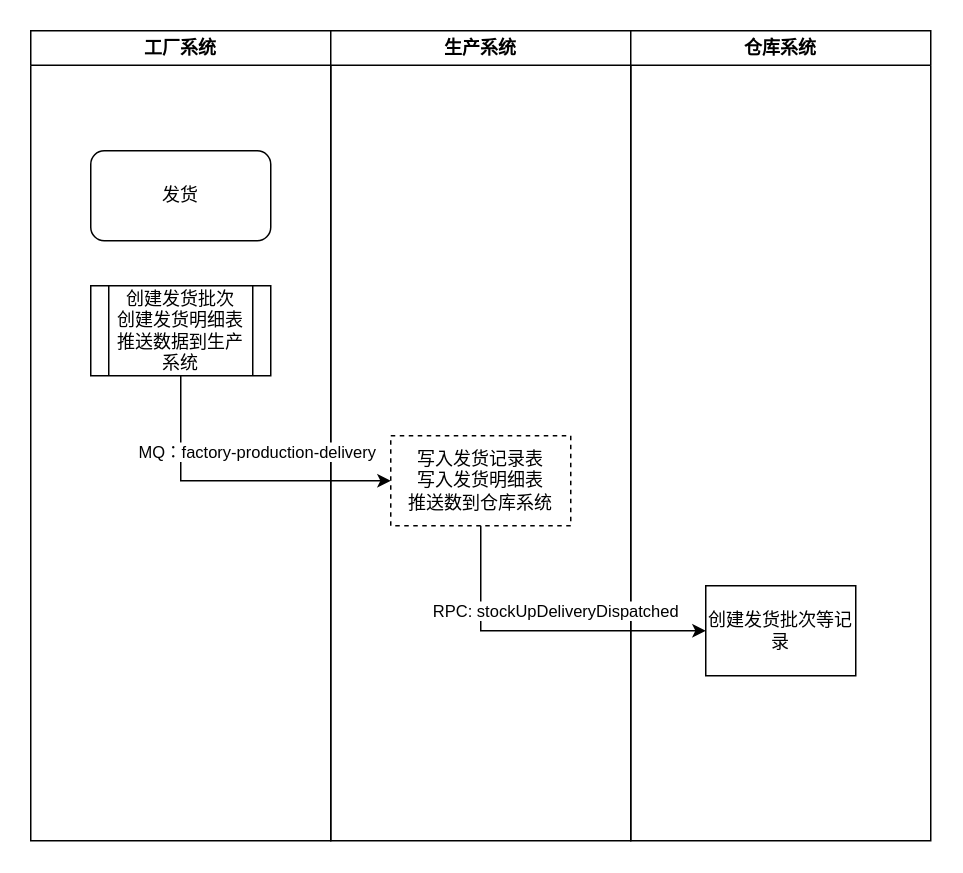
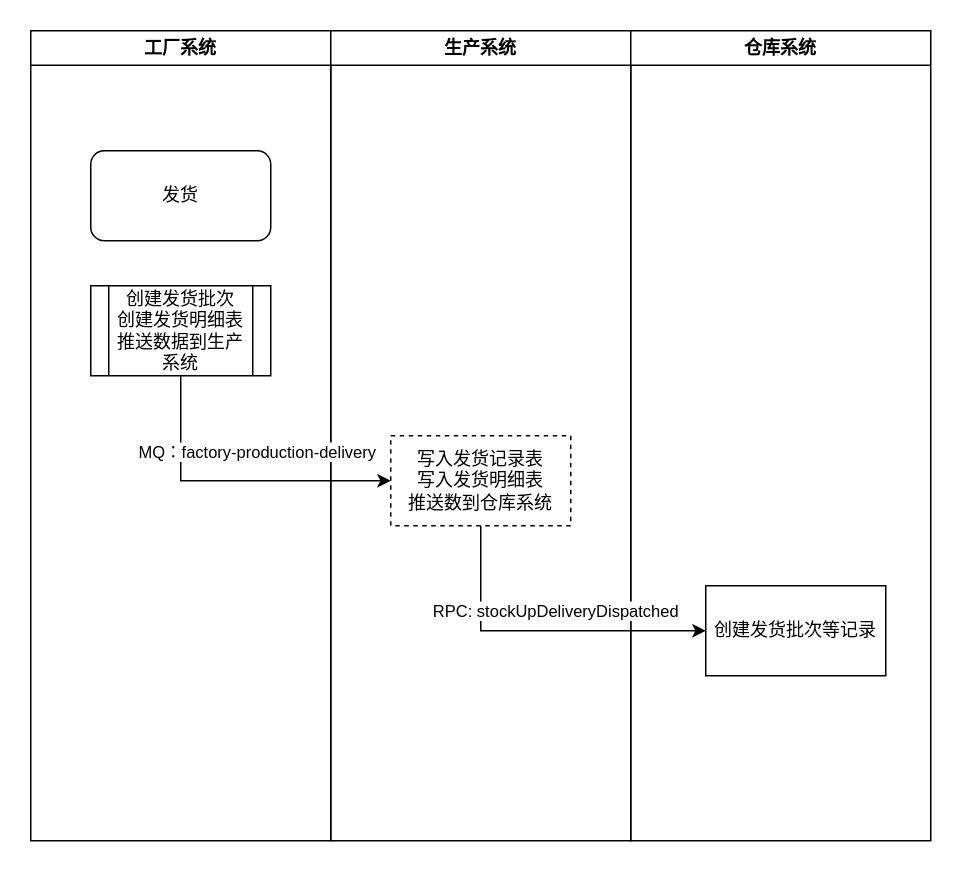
(781, 631) -> (796, 631)
